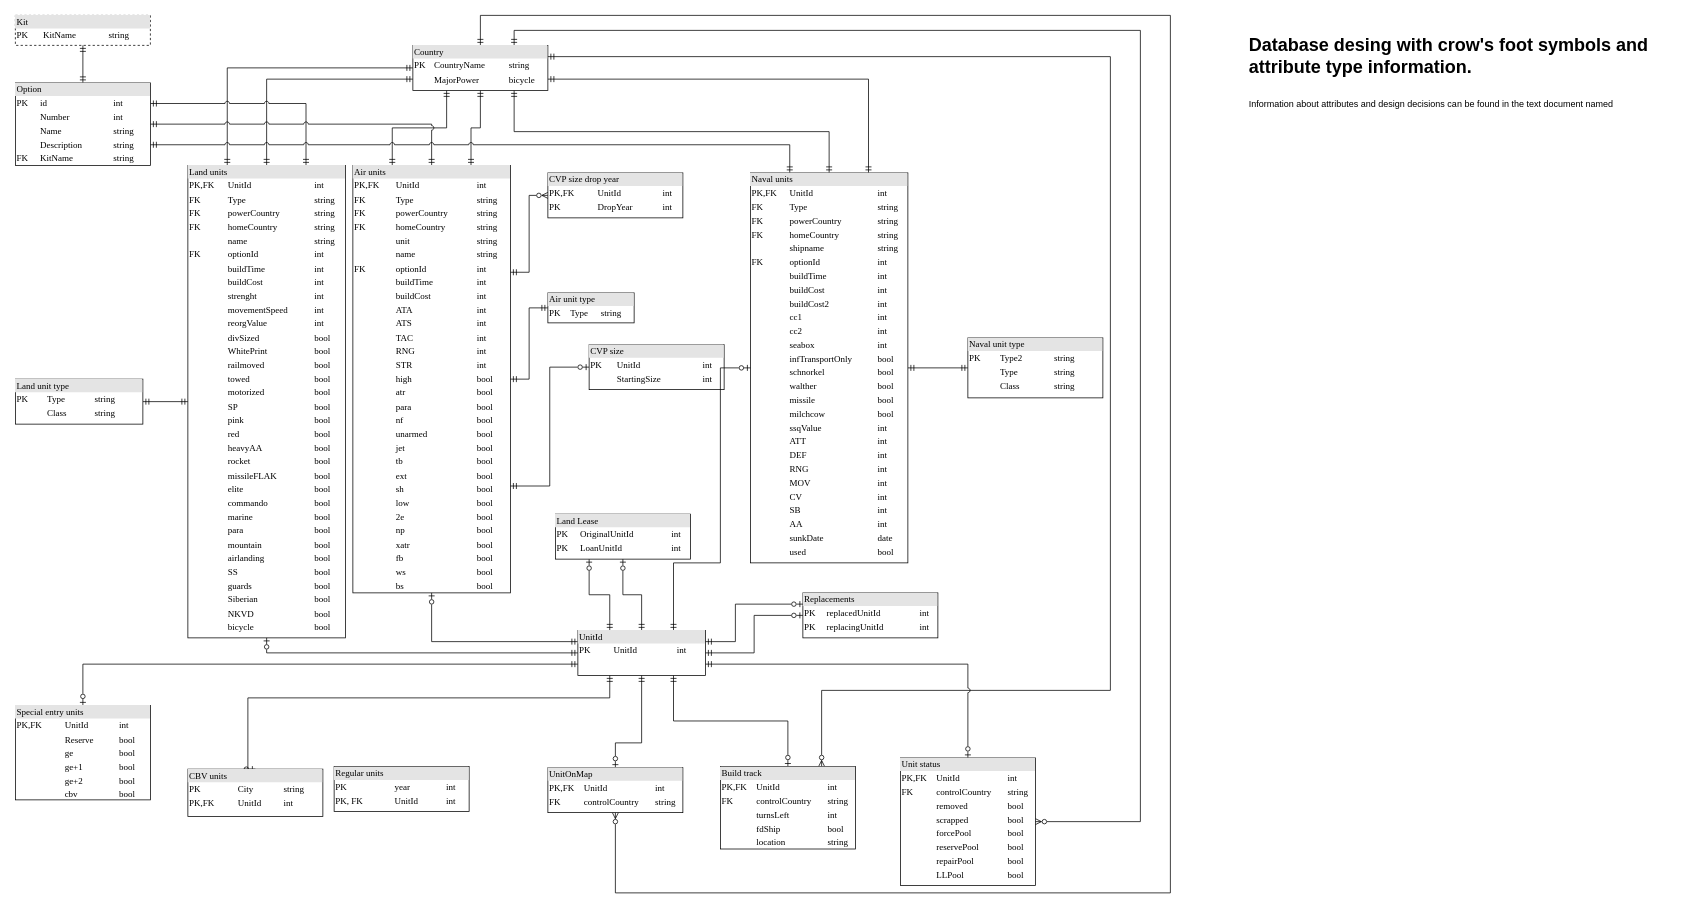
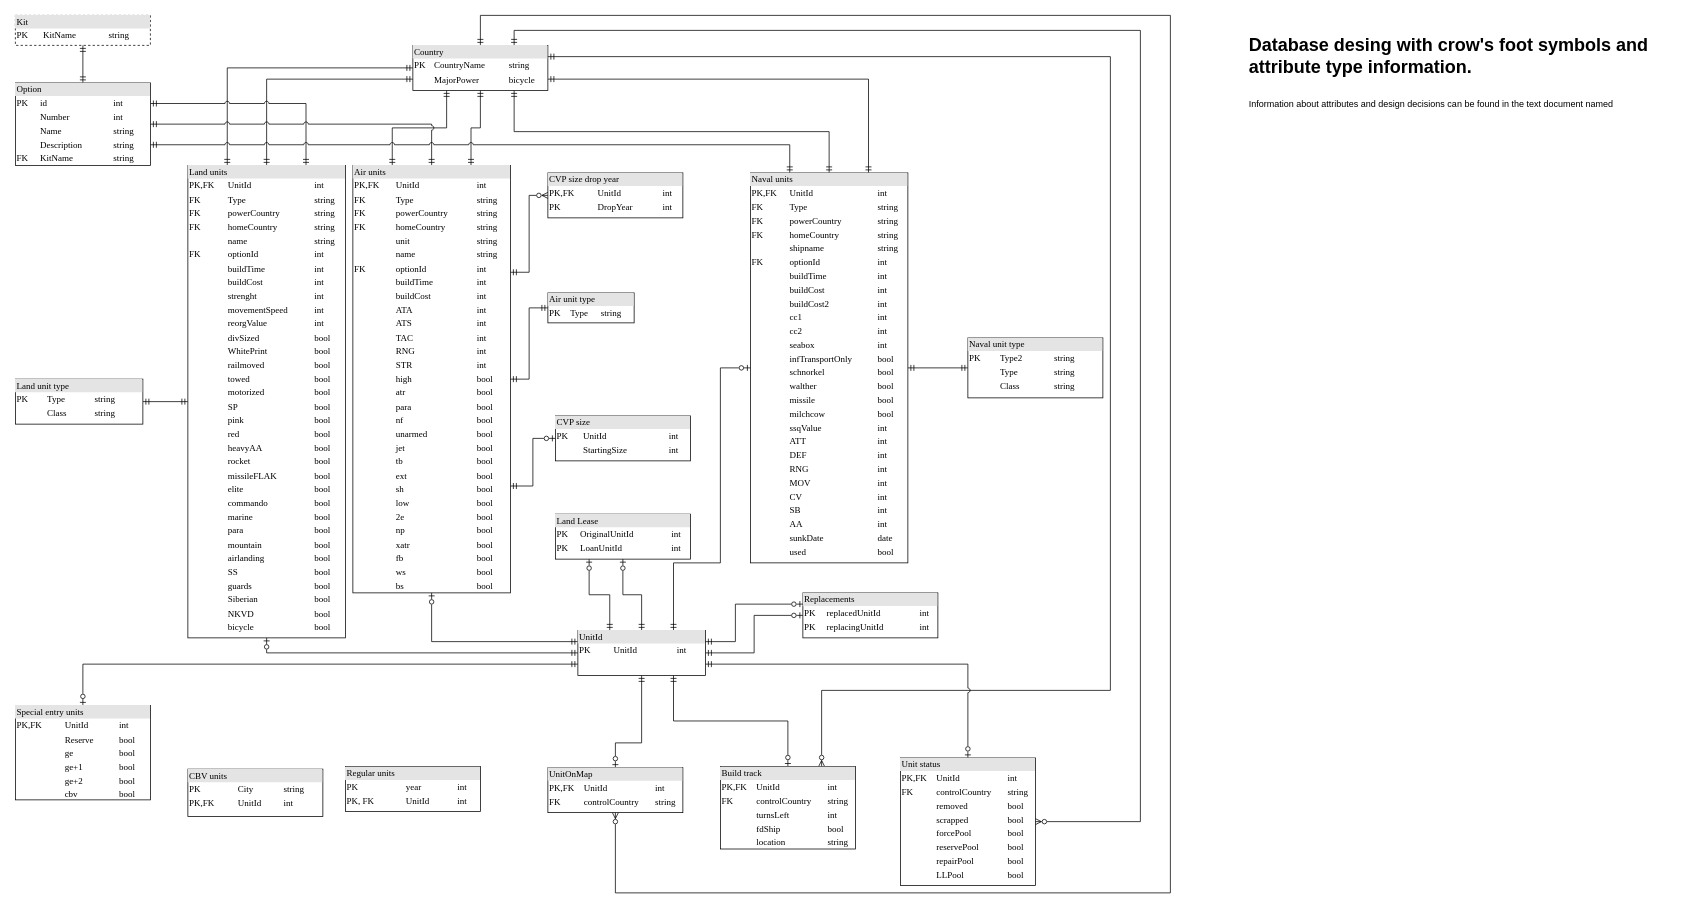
(657, 367) -> (623, 438)
(402, 698) -> none
(402, 789) -> (413, 789)
